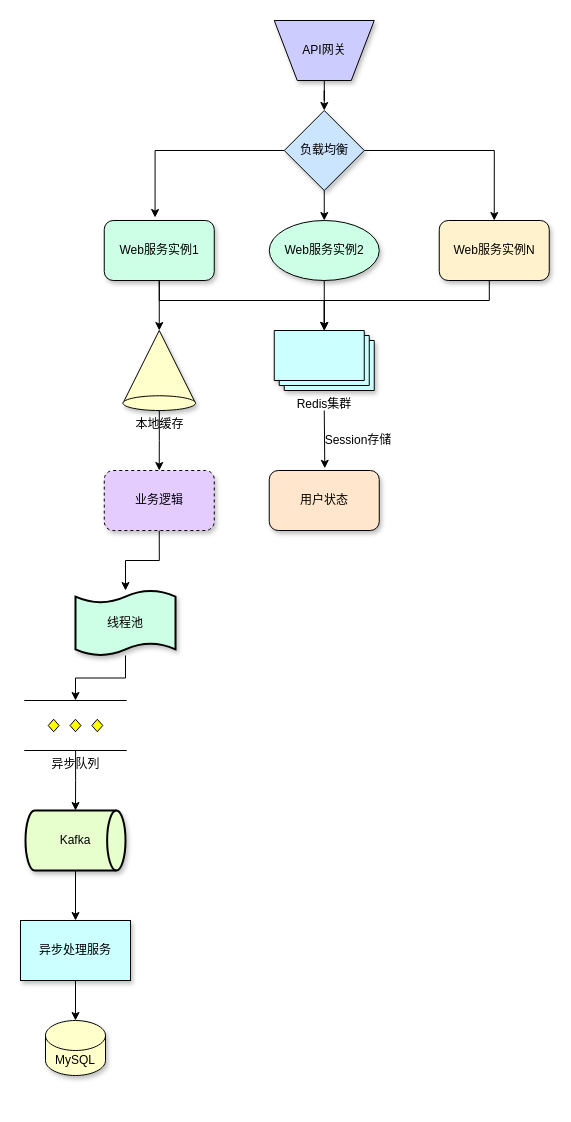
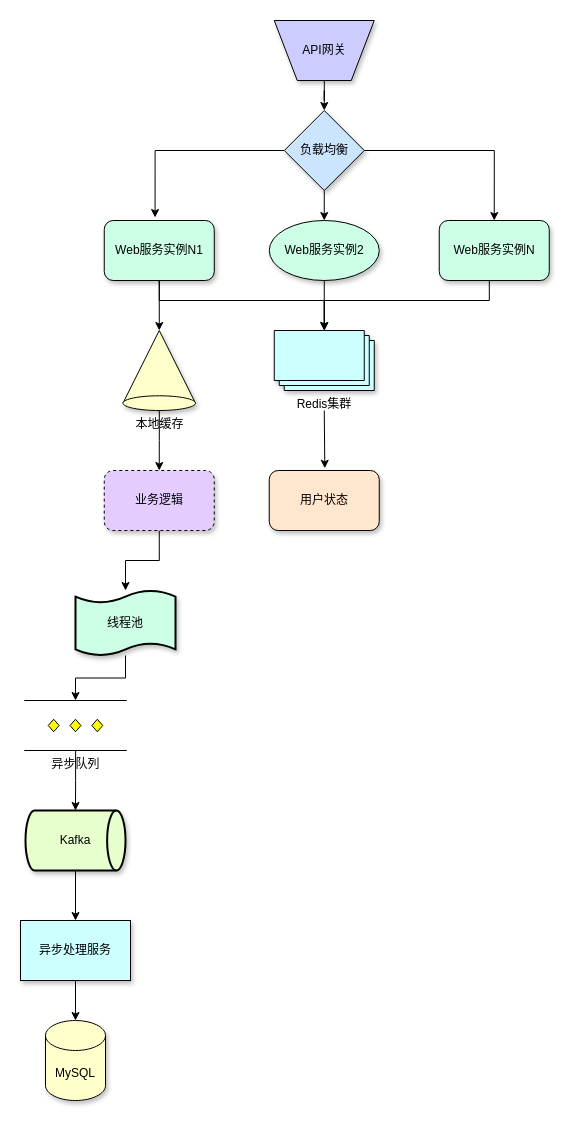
(160, 251) -> (160, 251)
(494, 251) -> (494, 251)
(489, 281) -> (489, 281)
(358, 441) -> none
(76, 1048) -> (76, 1061)
